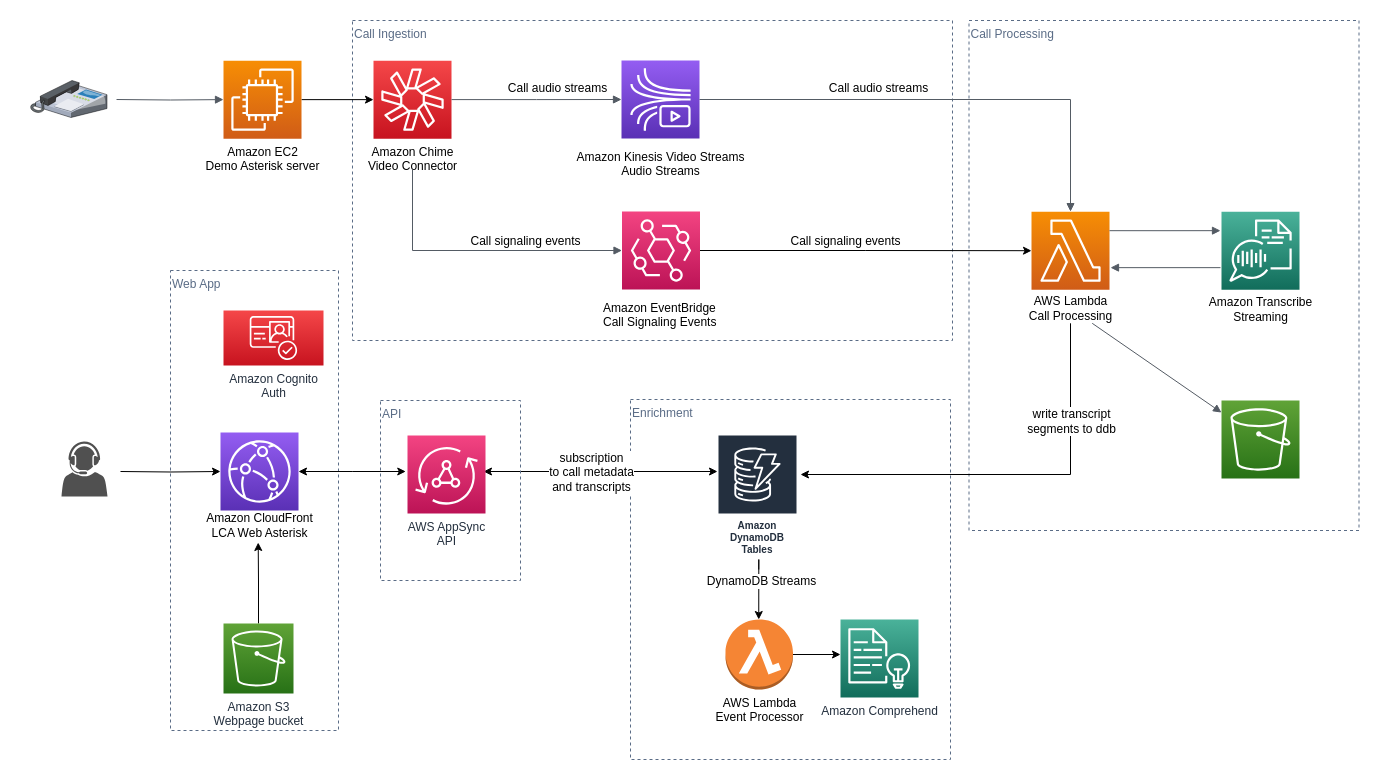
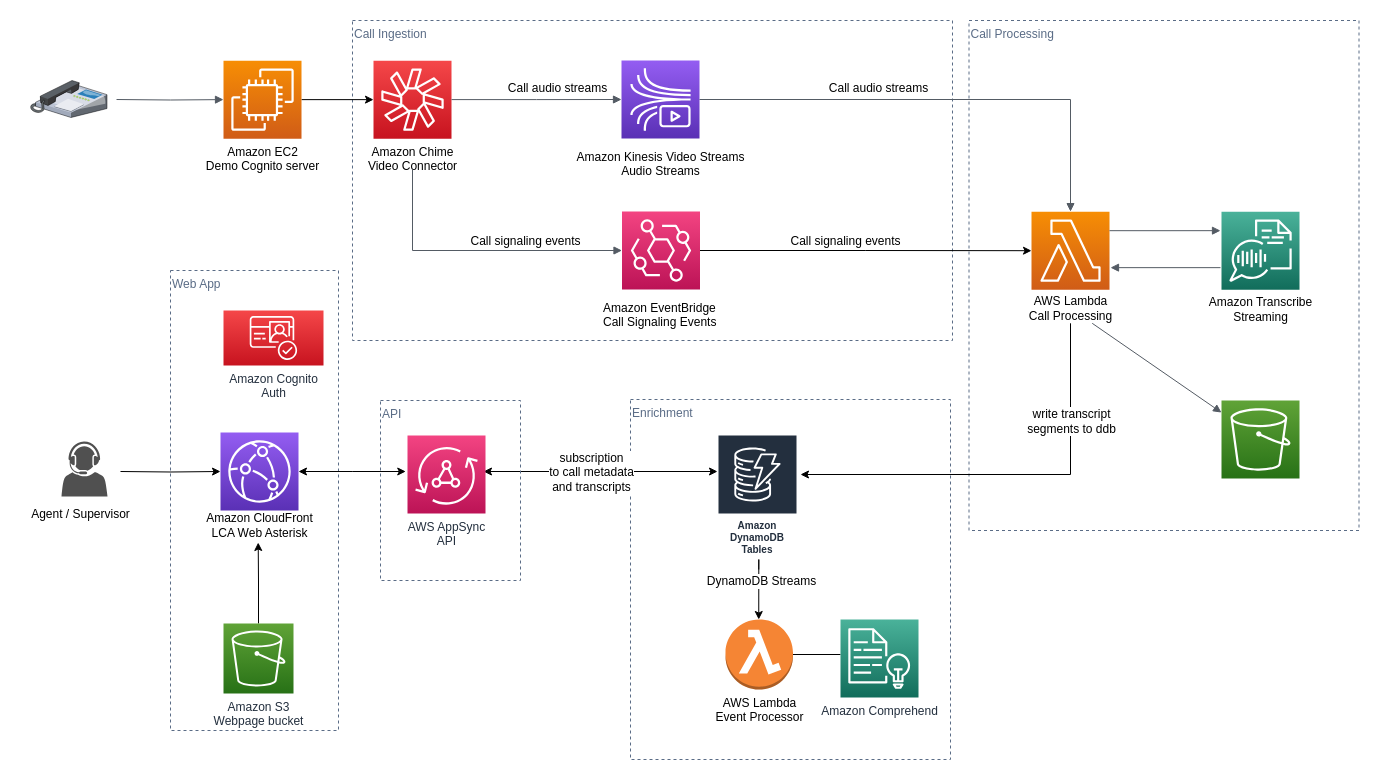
(263, 160) -> (263, 160)
none -> (81, 516)
(832, 655) -> (835, 655)
